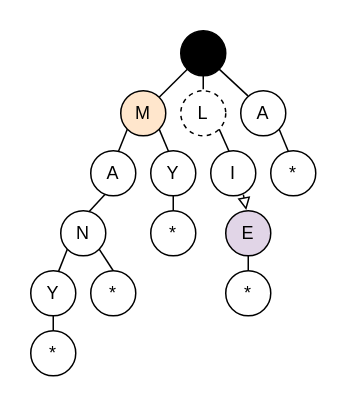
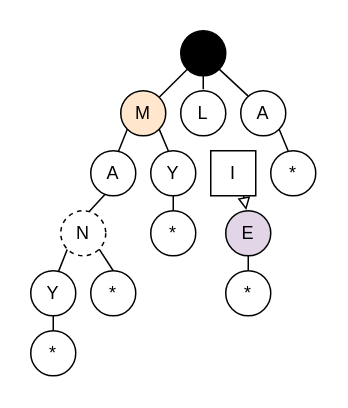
(203, 113) -> (203, 113)
(224, 140) -> none
(233, 173) -> (233, 173)
(83, 233) -> (83, 233)
